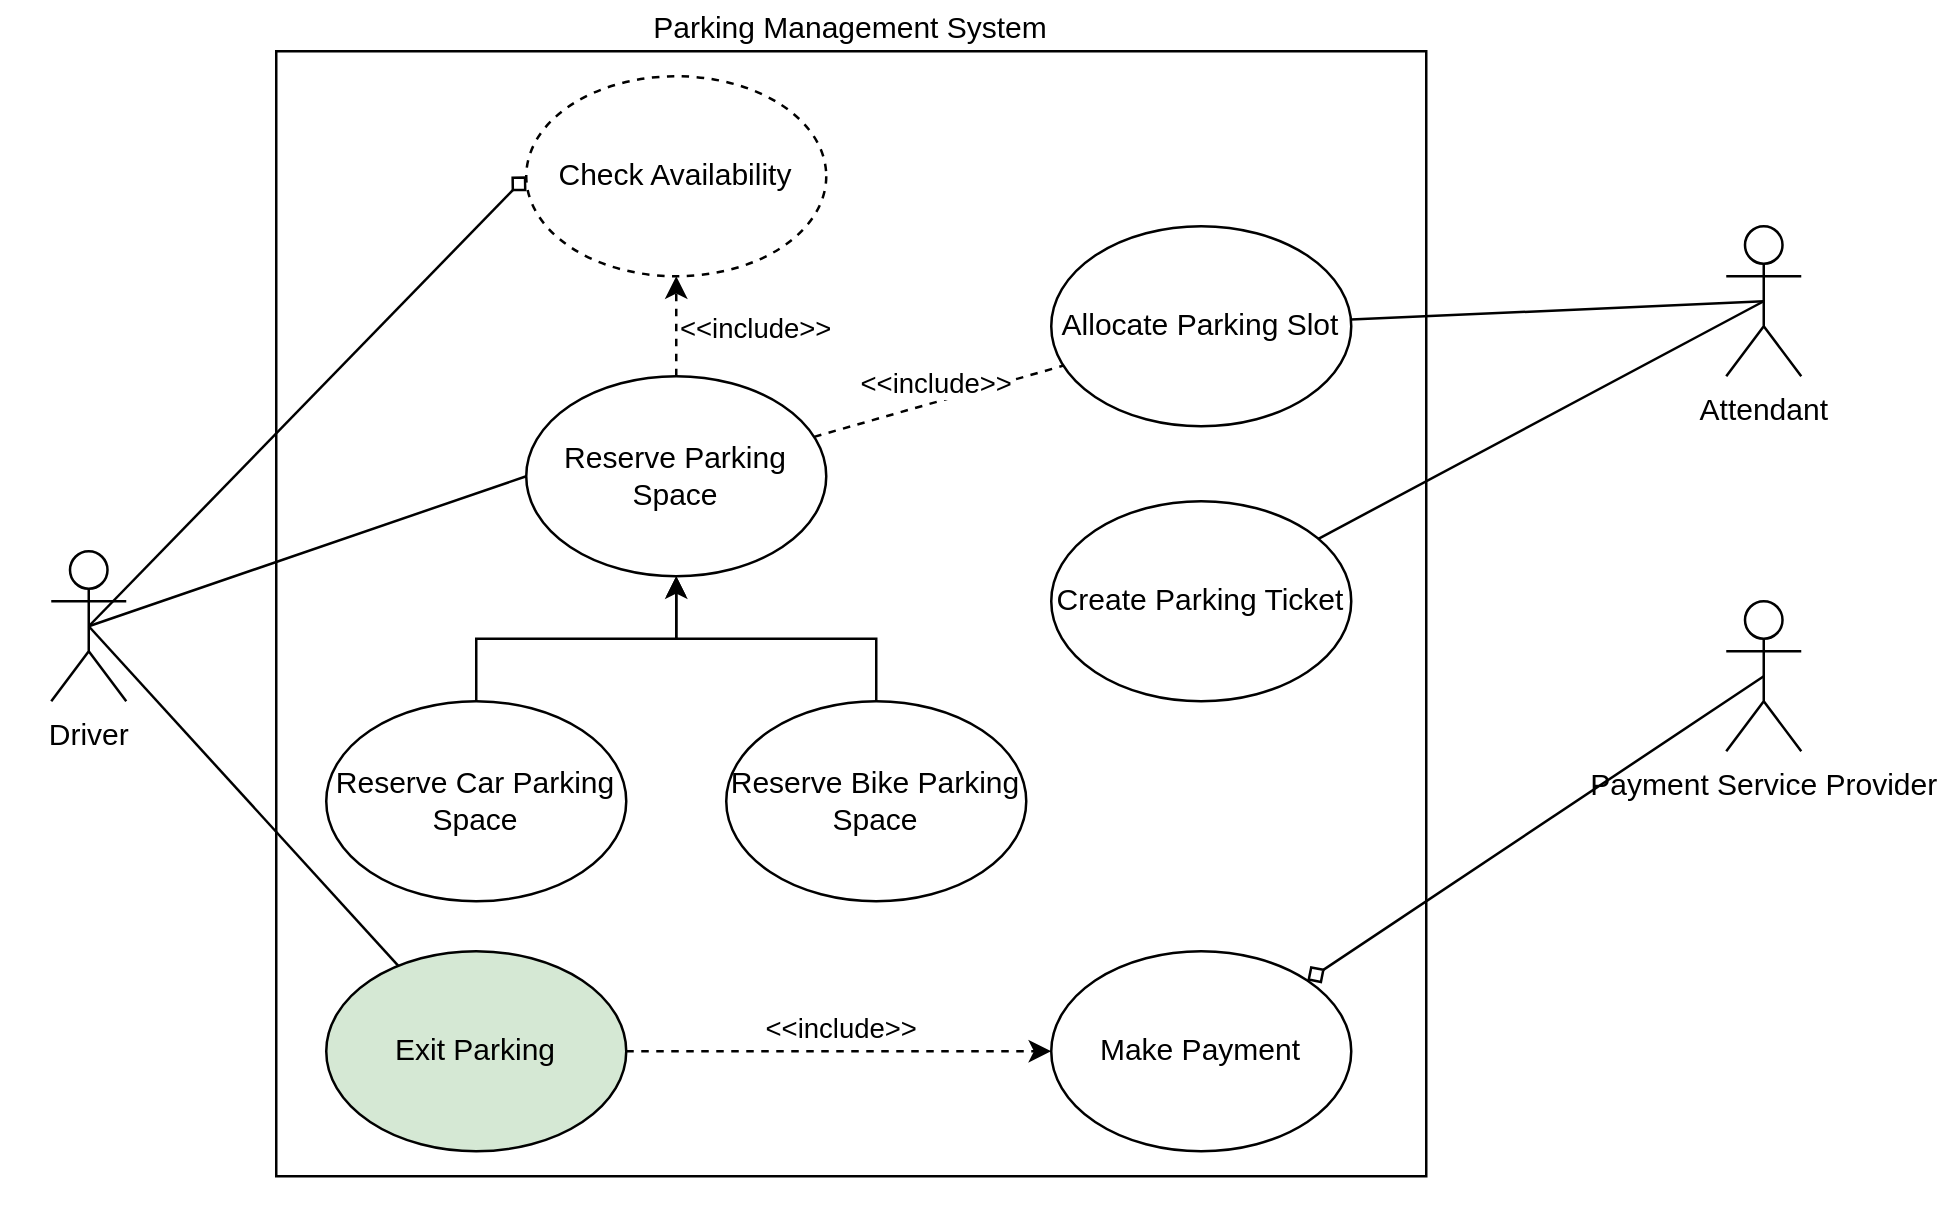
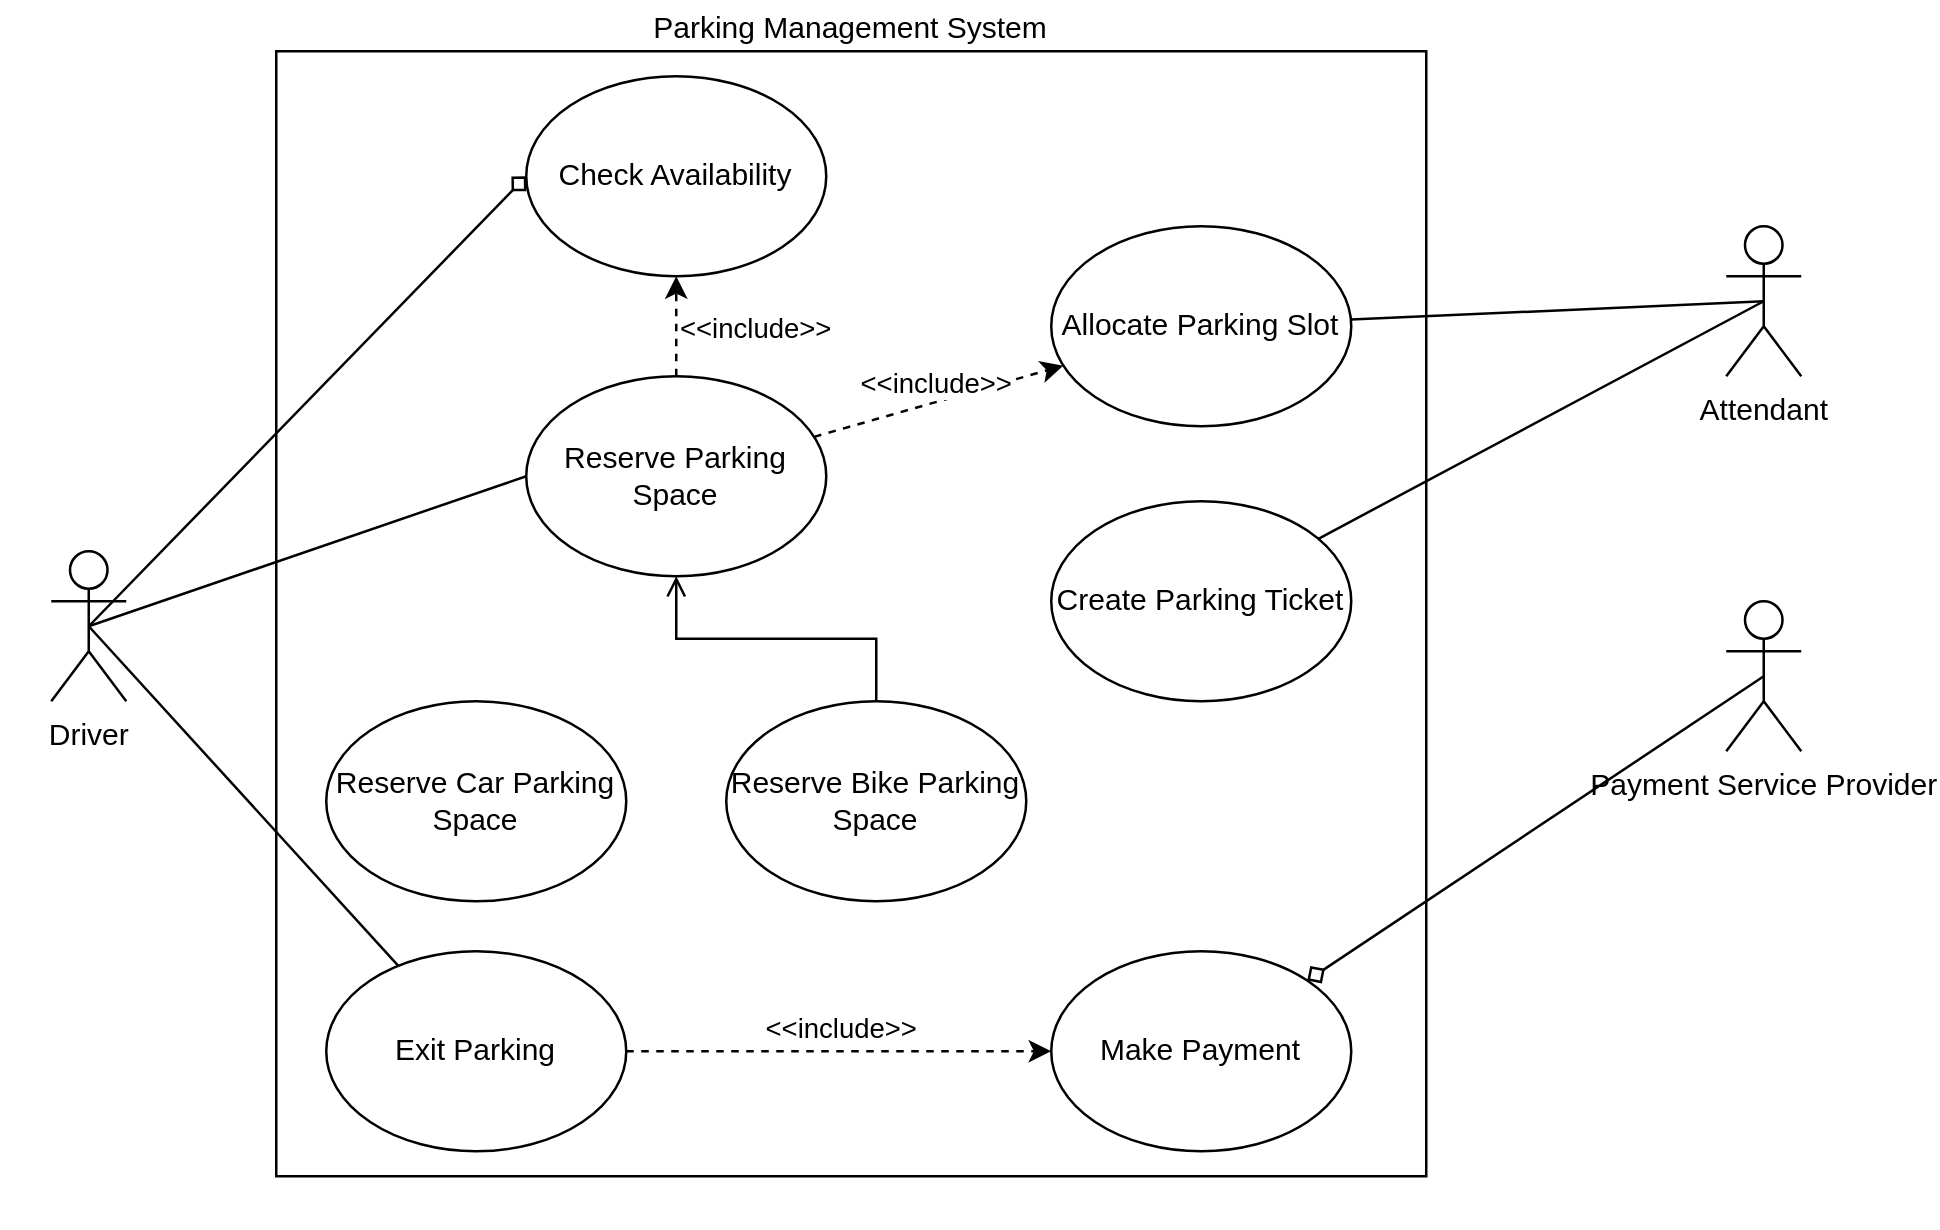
(676, 176) -> (676, 176)
(1053, 369) -> (1046, 371)
(544, 639) -> none
(476, 1051) -> (476, 1051)
